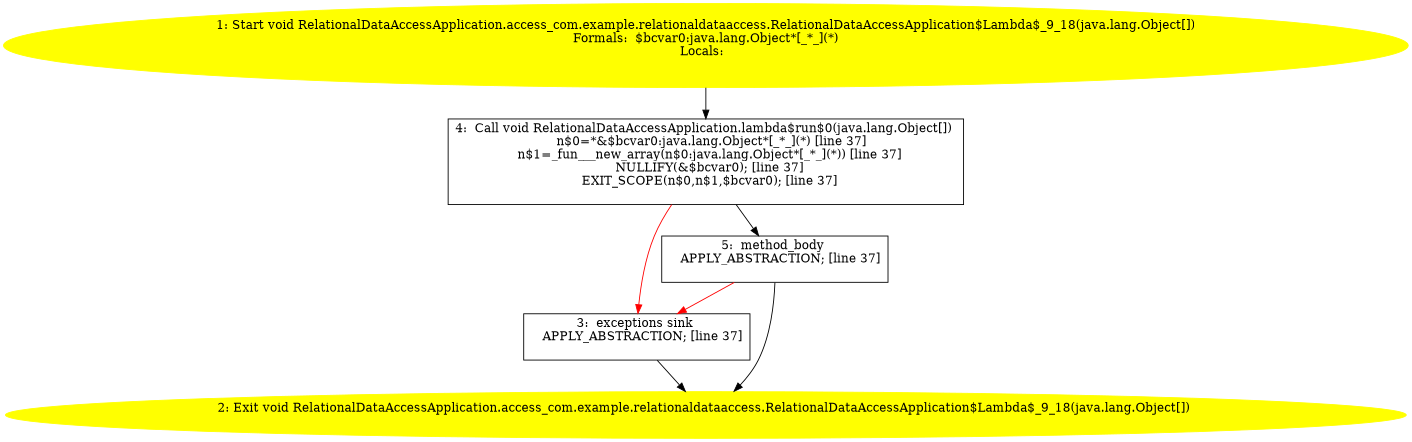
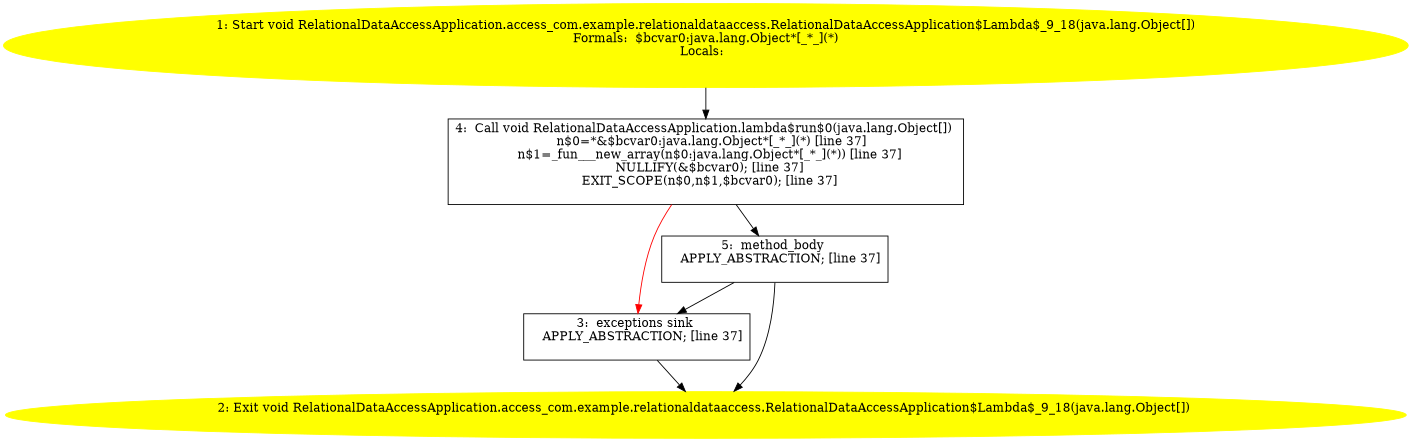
(710, 296) -> (710, 296)
